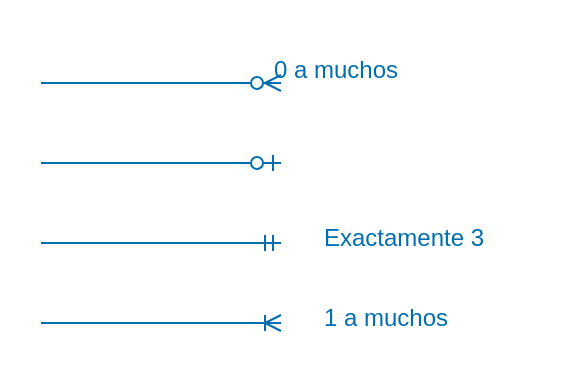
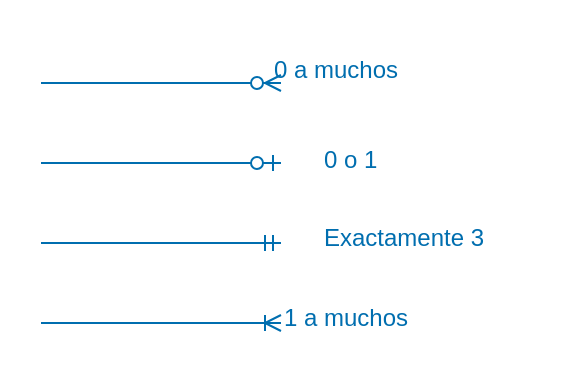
none -> (371, 161)
(411, 319) -> (371, 319)
